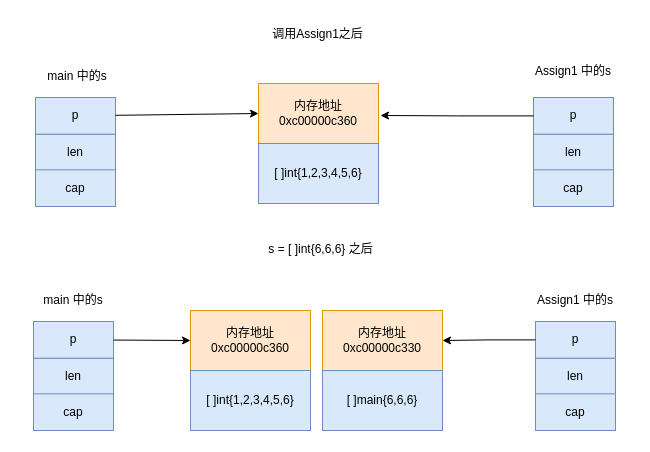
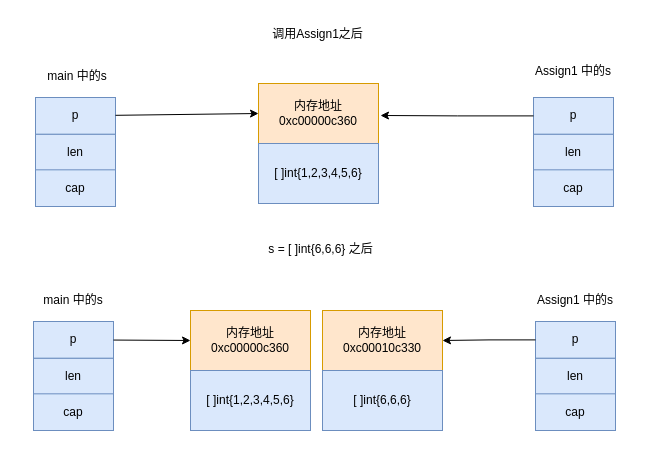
(383, 341) -> (383, 341)
(383, 401) -> (383, 401)
